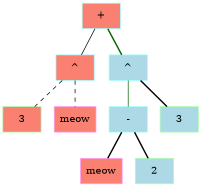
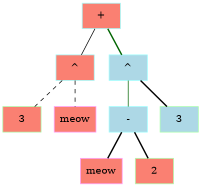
(154, 171) -> (154, 171)
